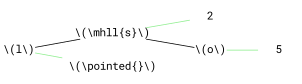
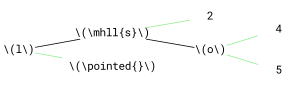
none -> (279, 30)
